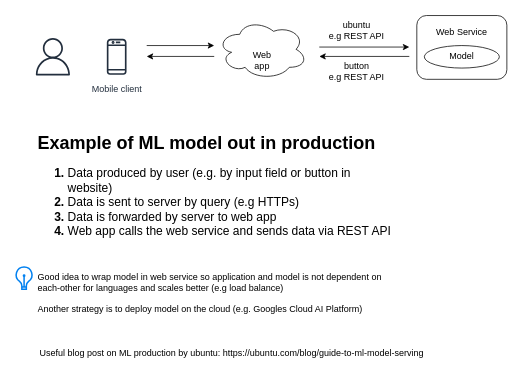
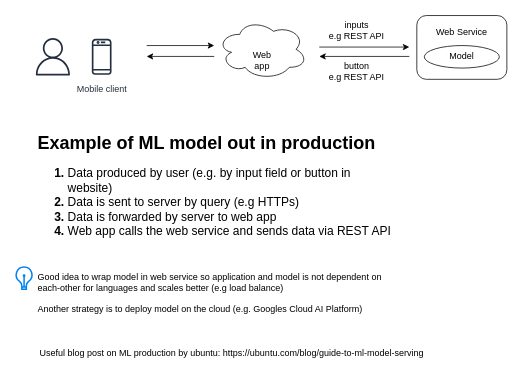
(357, 30) -> (357, 30)
(117, 57) -> (102, 57)
